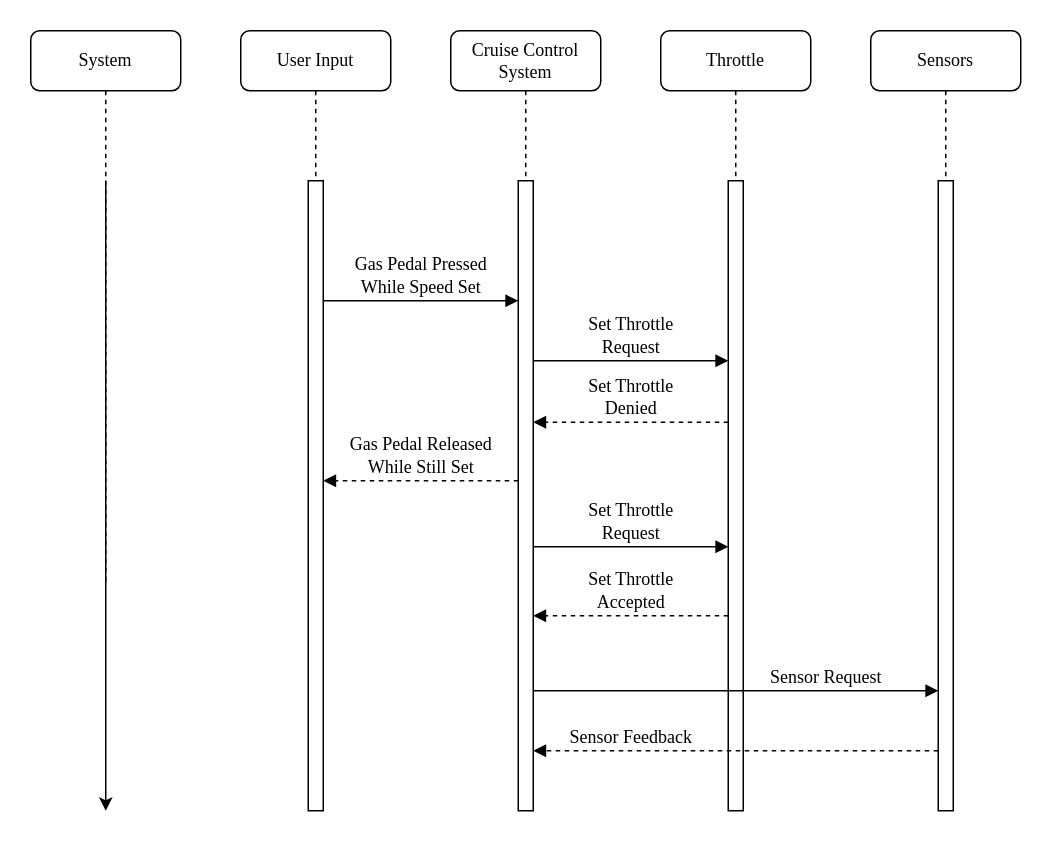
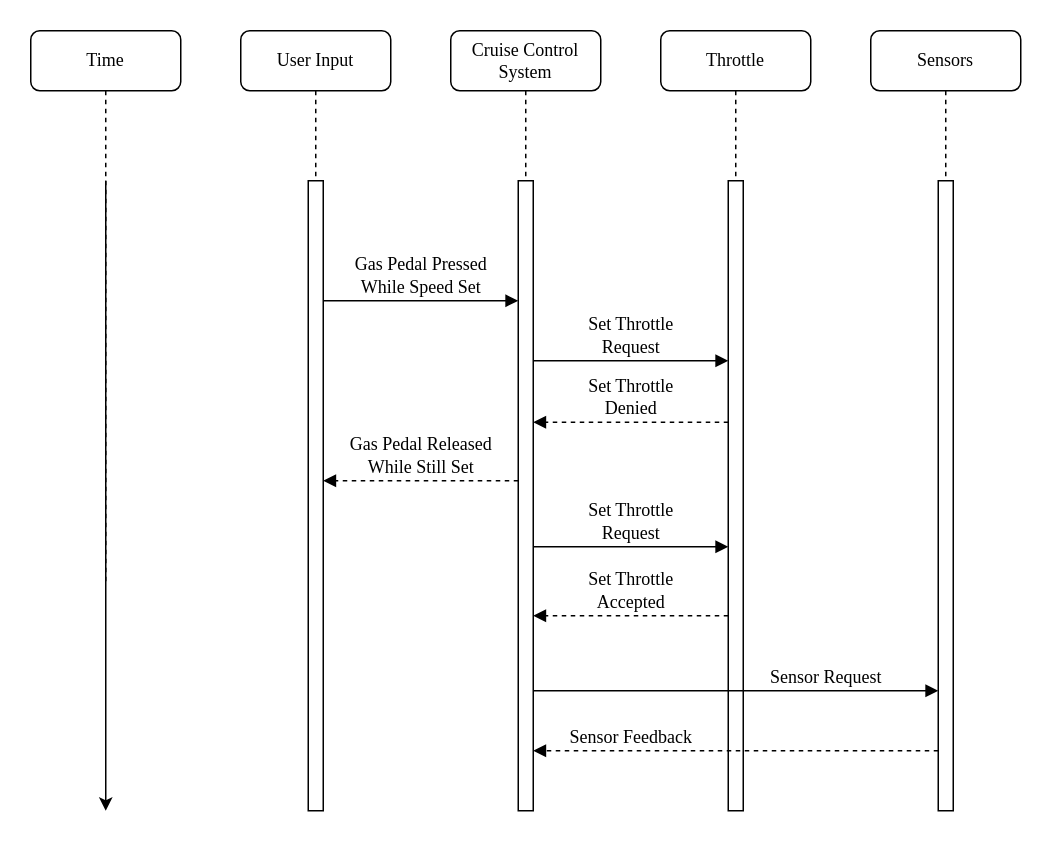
(106, 61) -> (106, 61)
